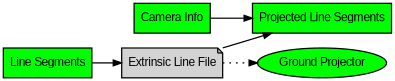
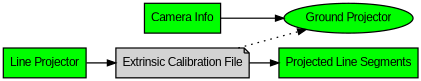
(227, 18) -> (248, 18)
(48, 63) -> (45, 63)
(172, 63) -> (183, 63)
